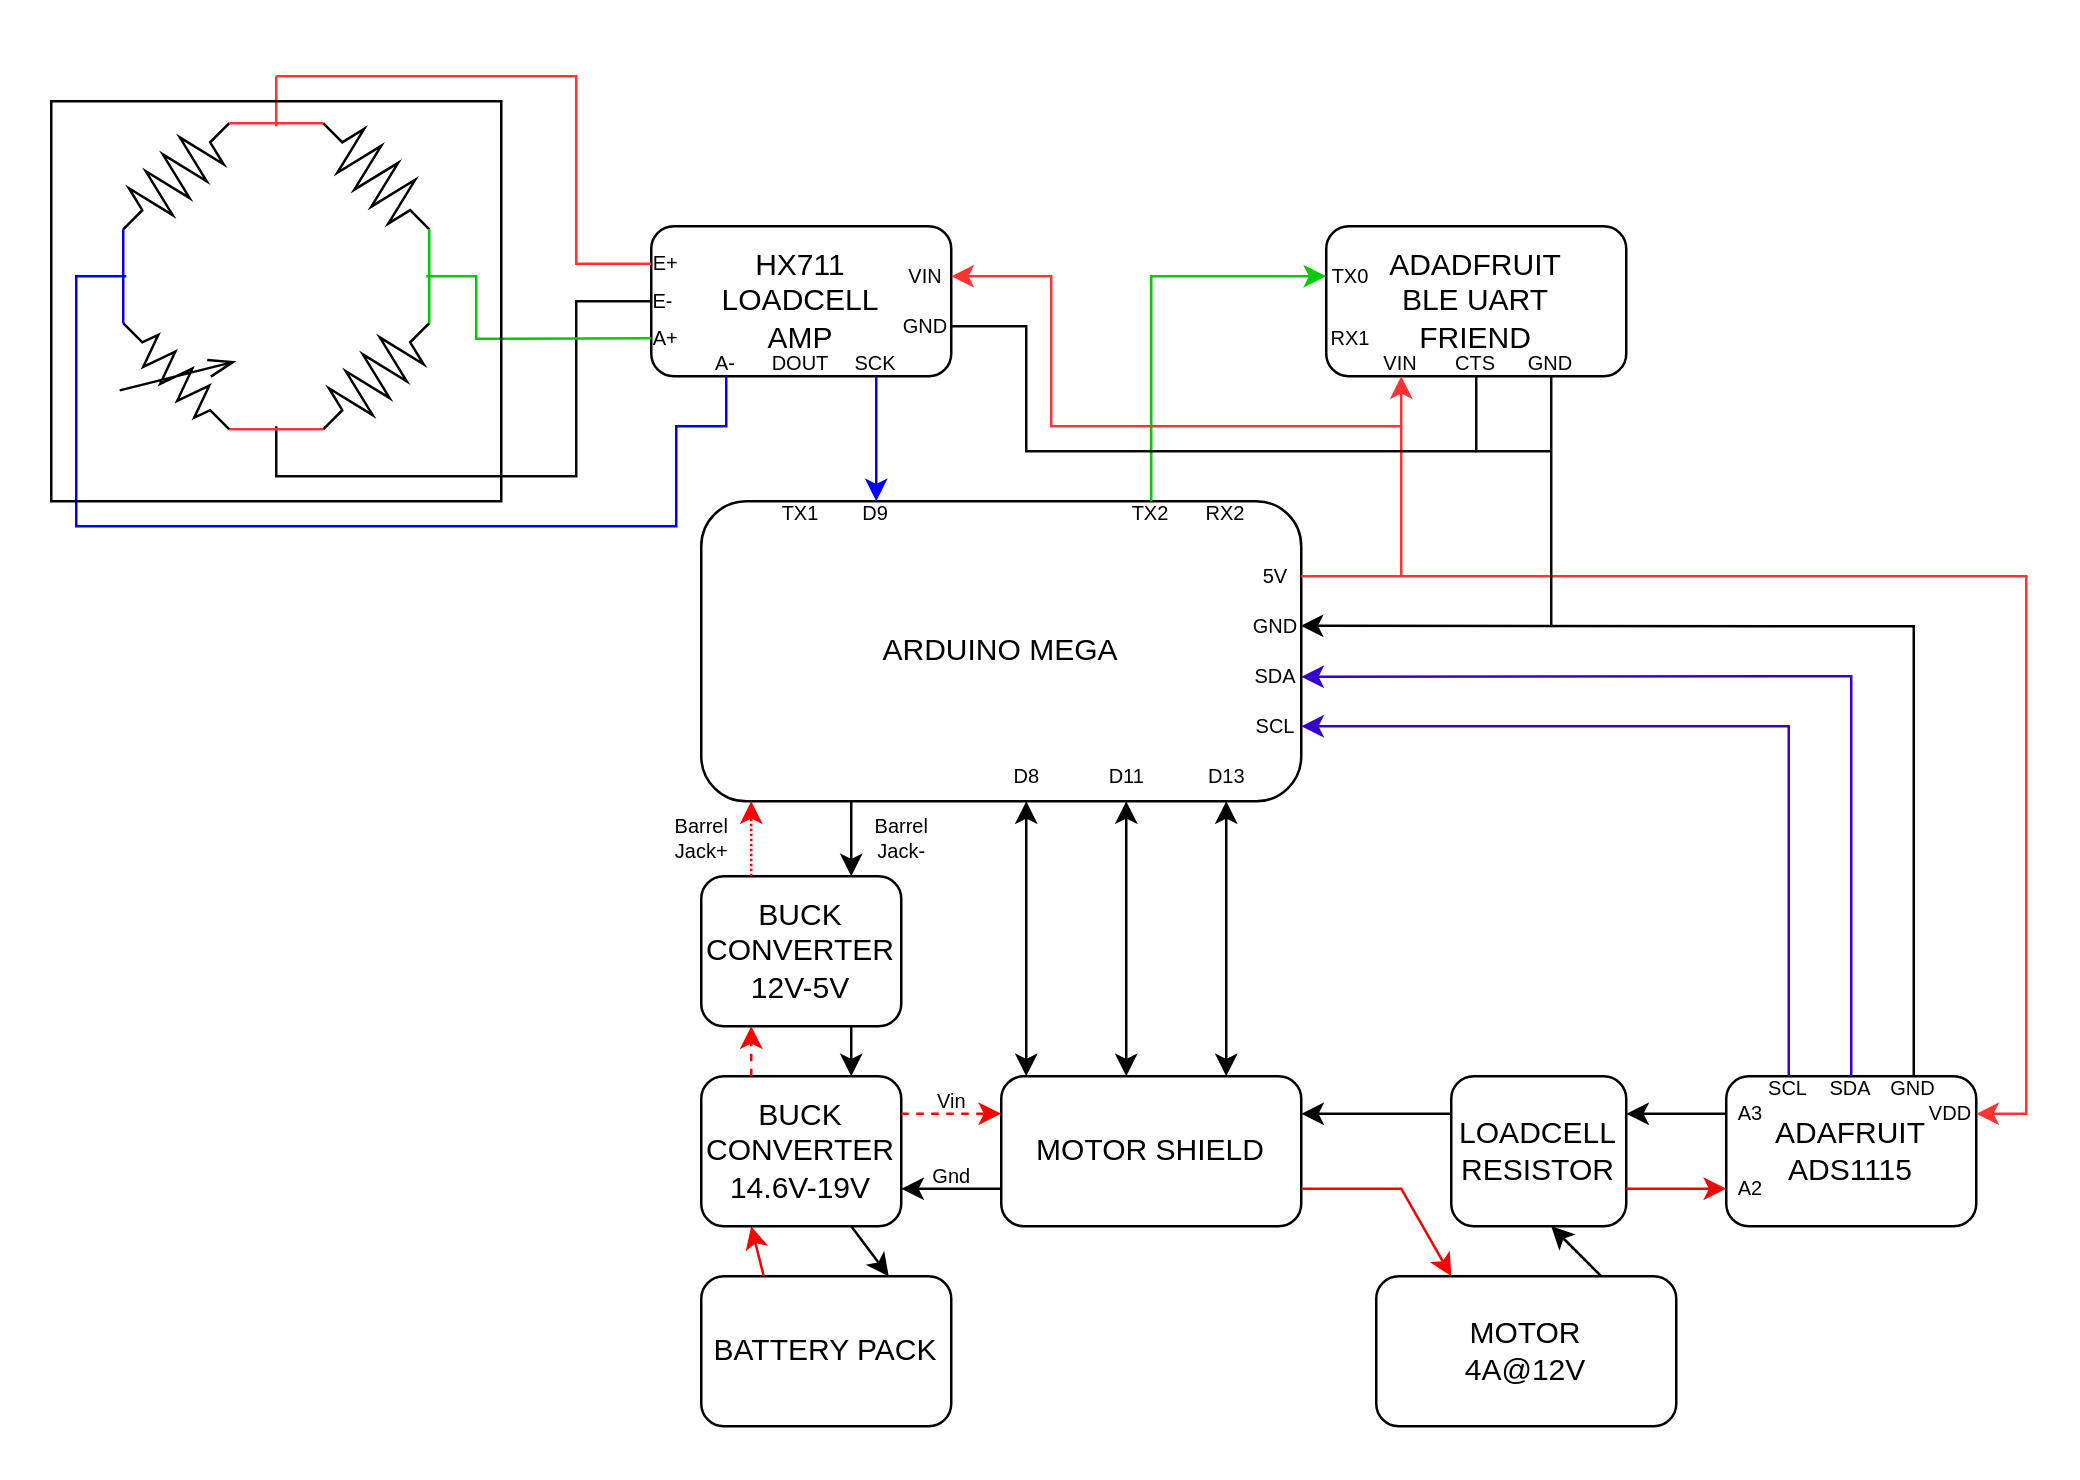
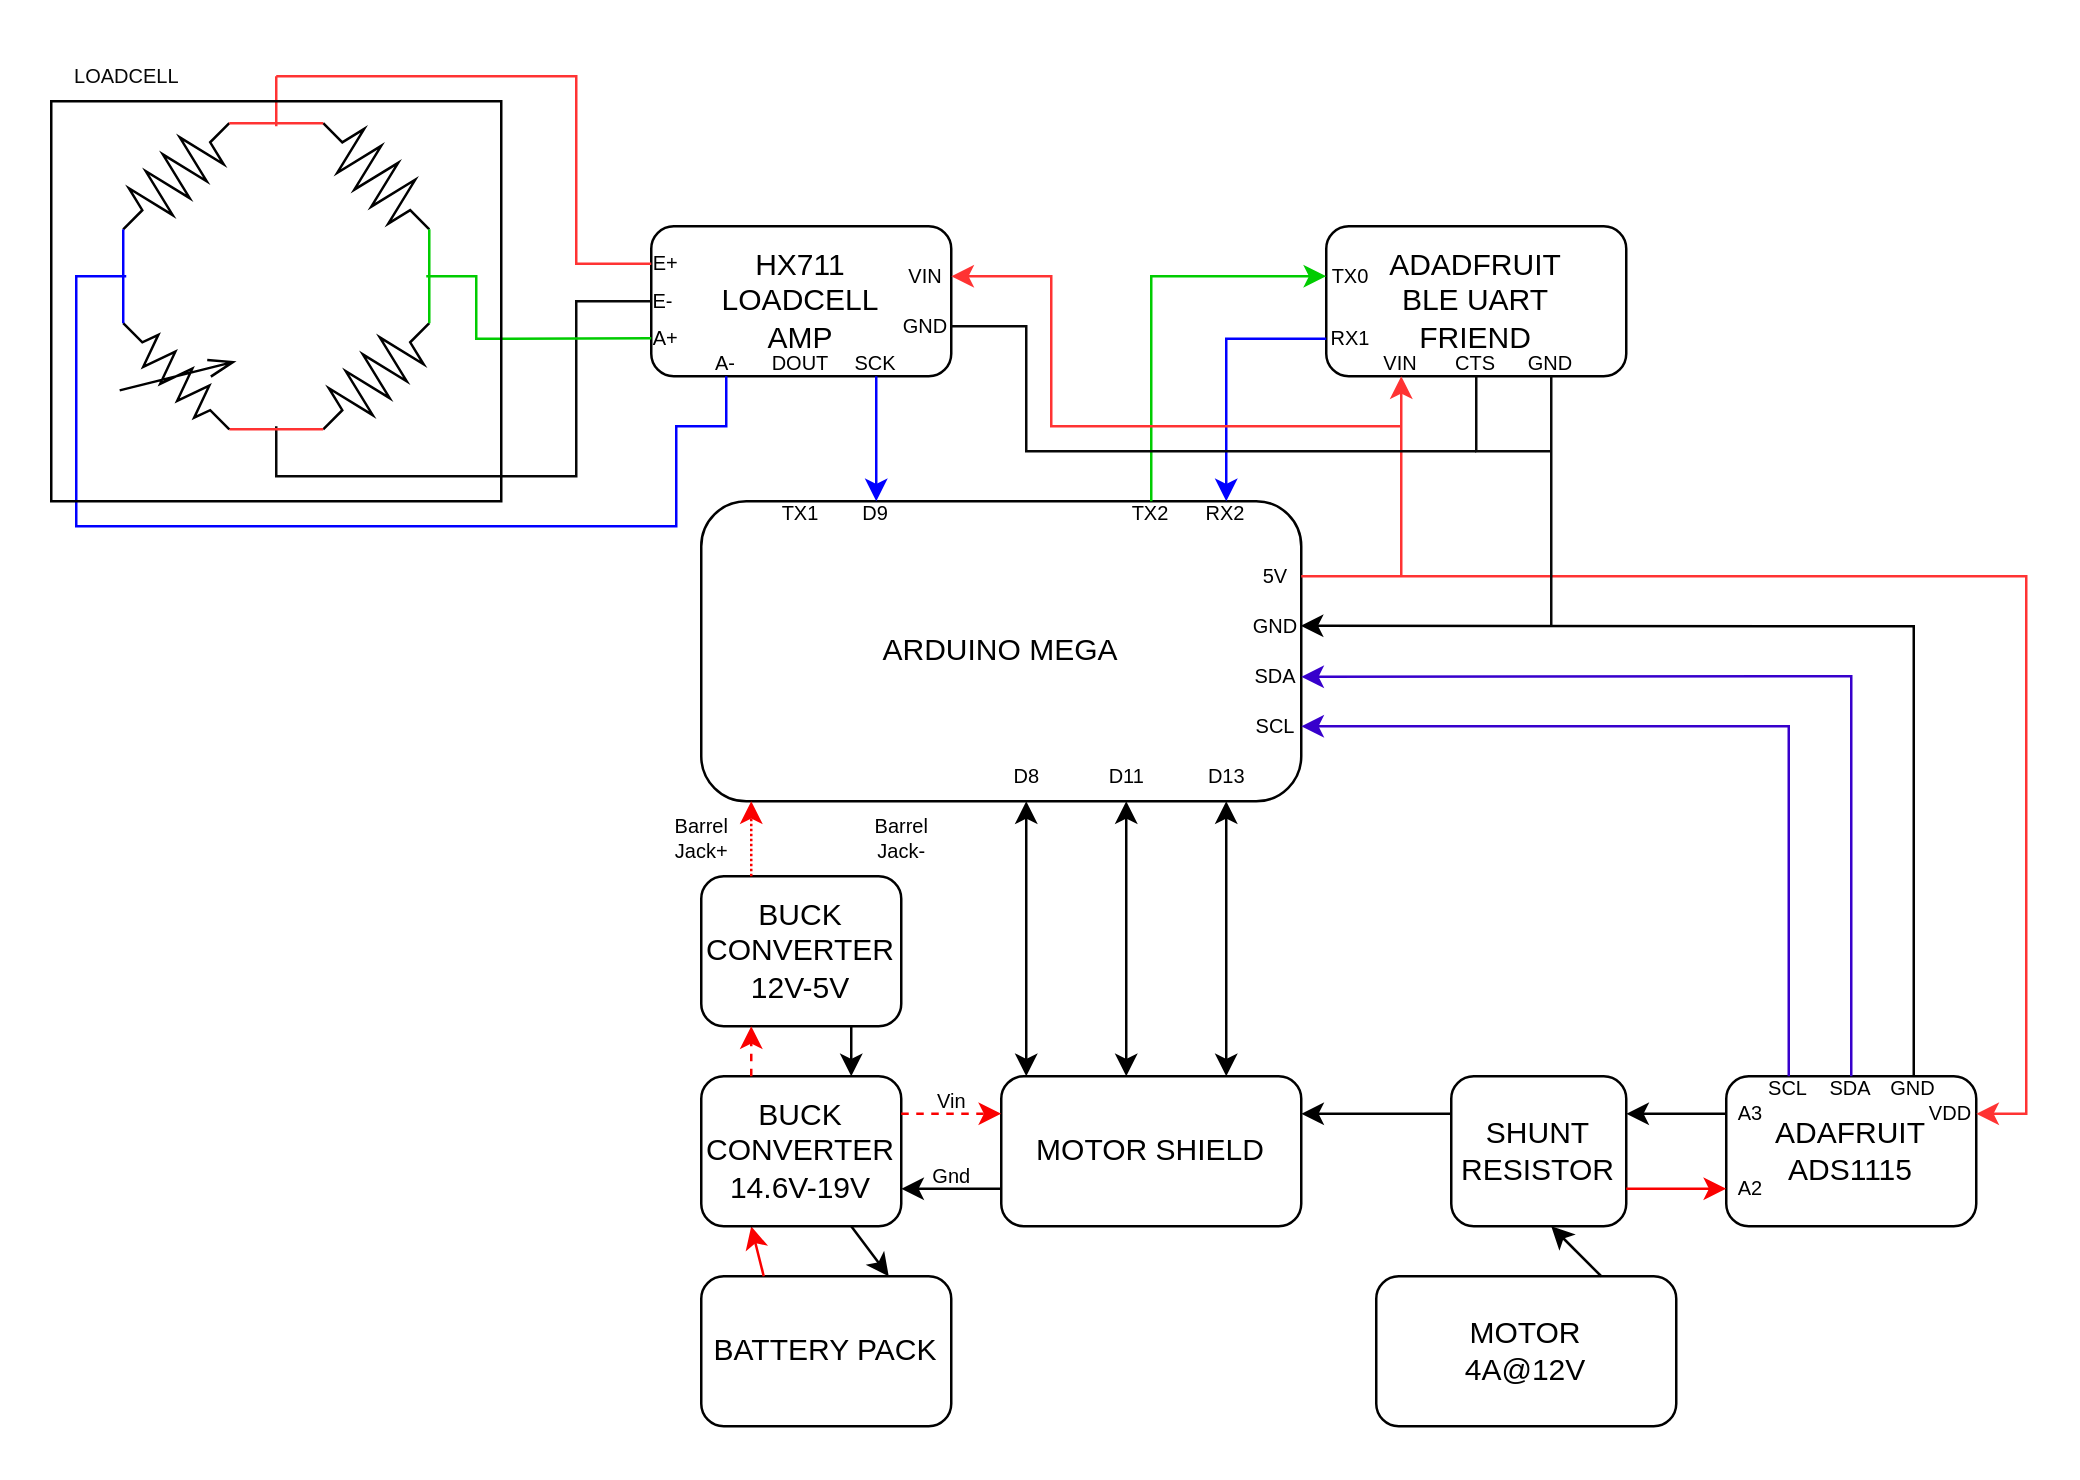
none -> (126, 76)
none -> (1235, 339)
(851, 830) -> none
(1539, 1151) -> (1539, 1151)
(1393, 1189) -> none
